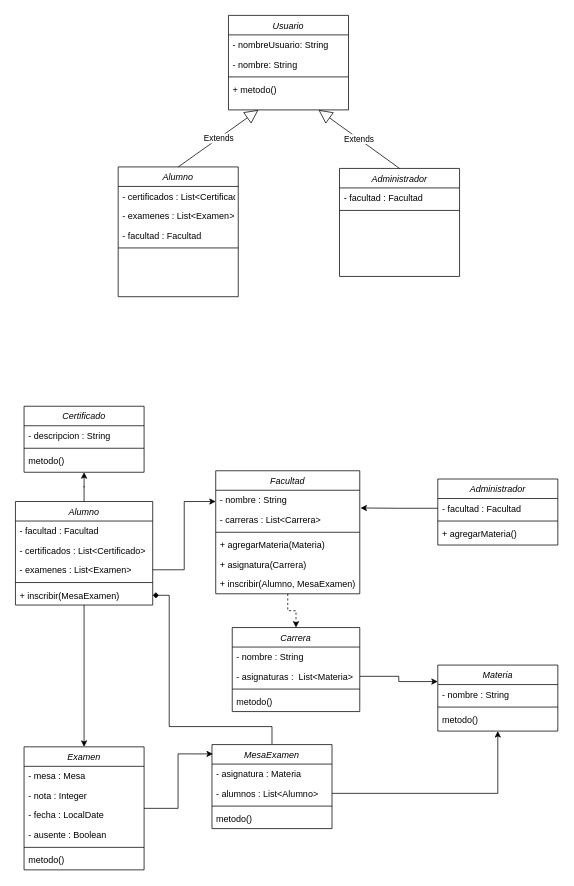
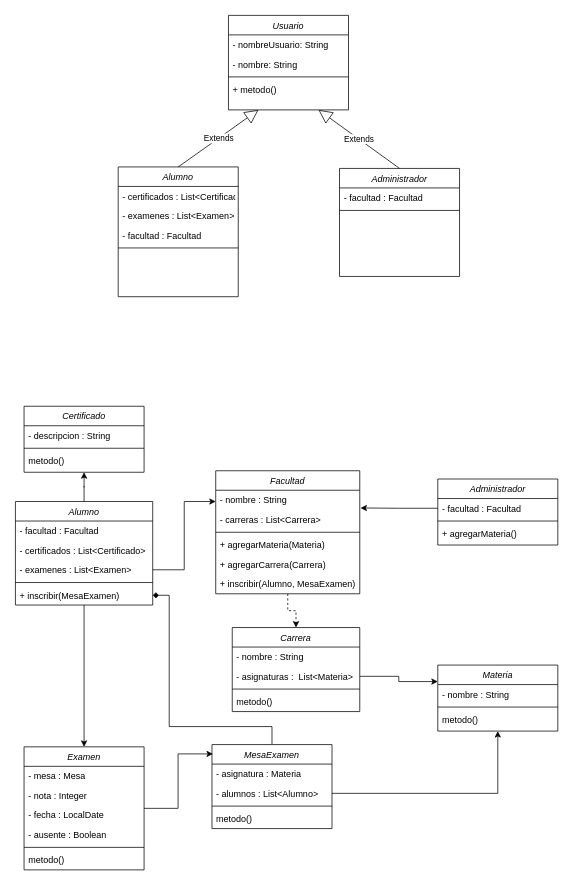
(270, 565) -> (282, 565)
